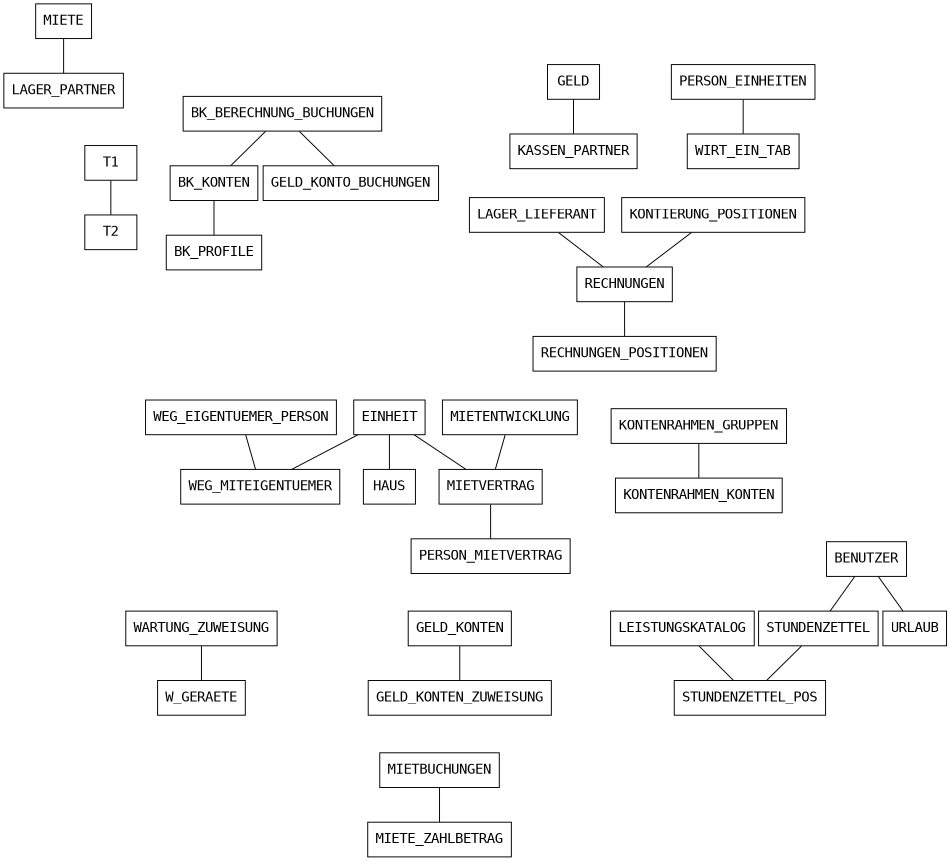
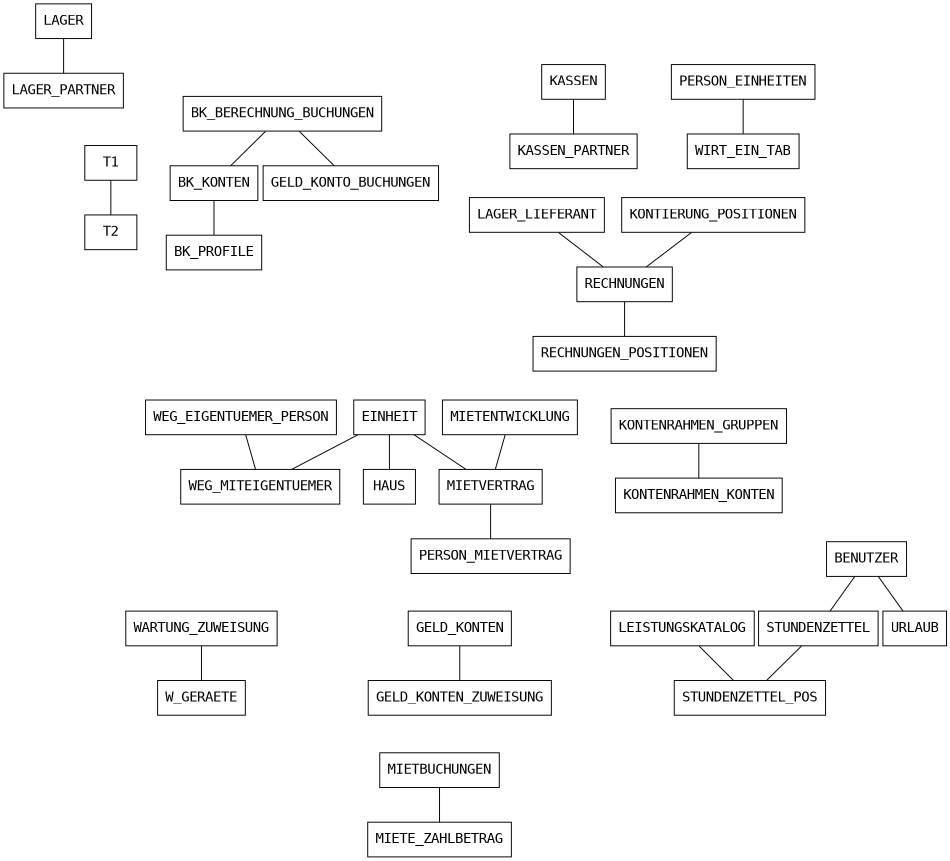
(64, 21) -> (64, 21)
(574, 82) -> (574, 82)
